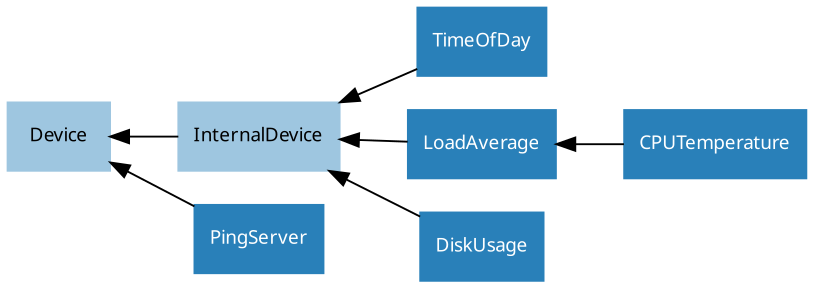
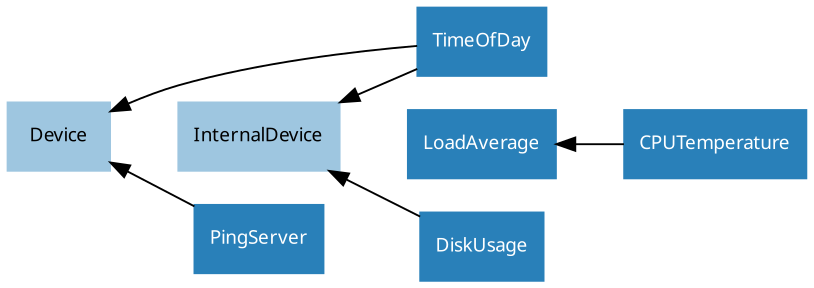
(154, 137) -> (270, 65)
(383, 141) -> none
